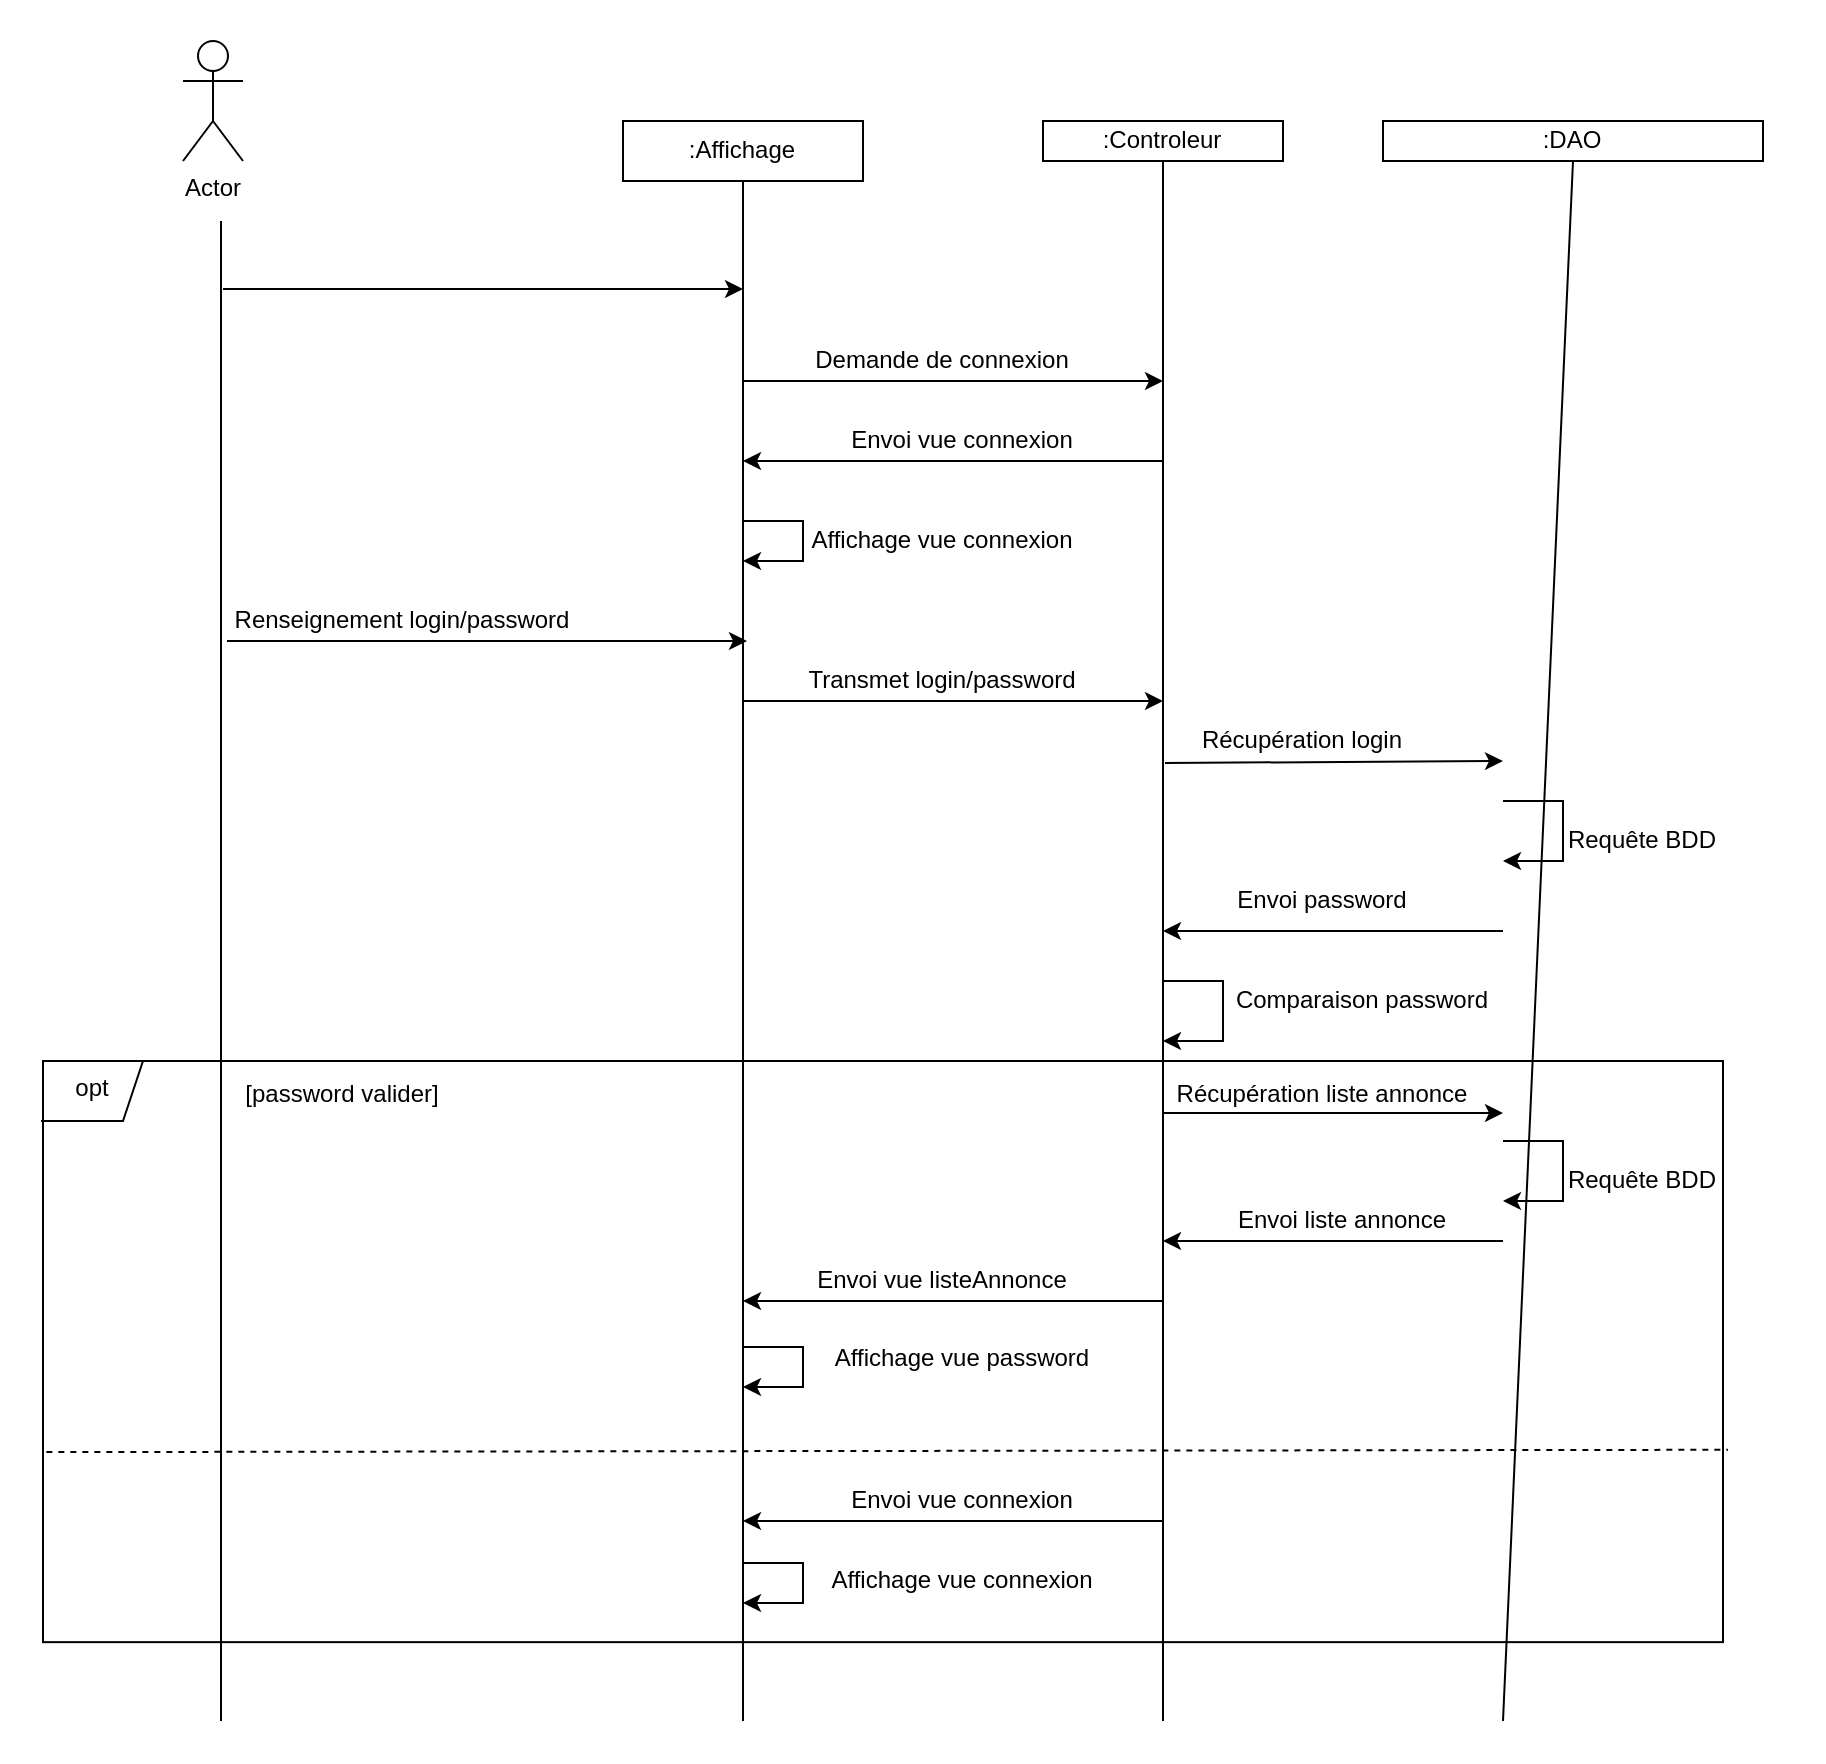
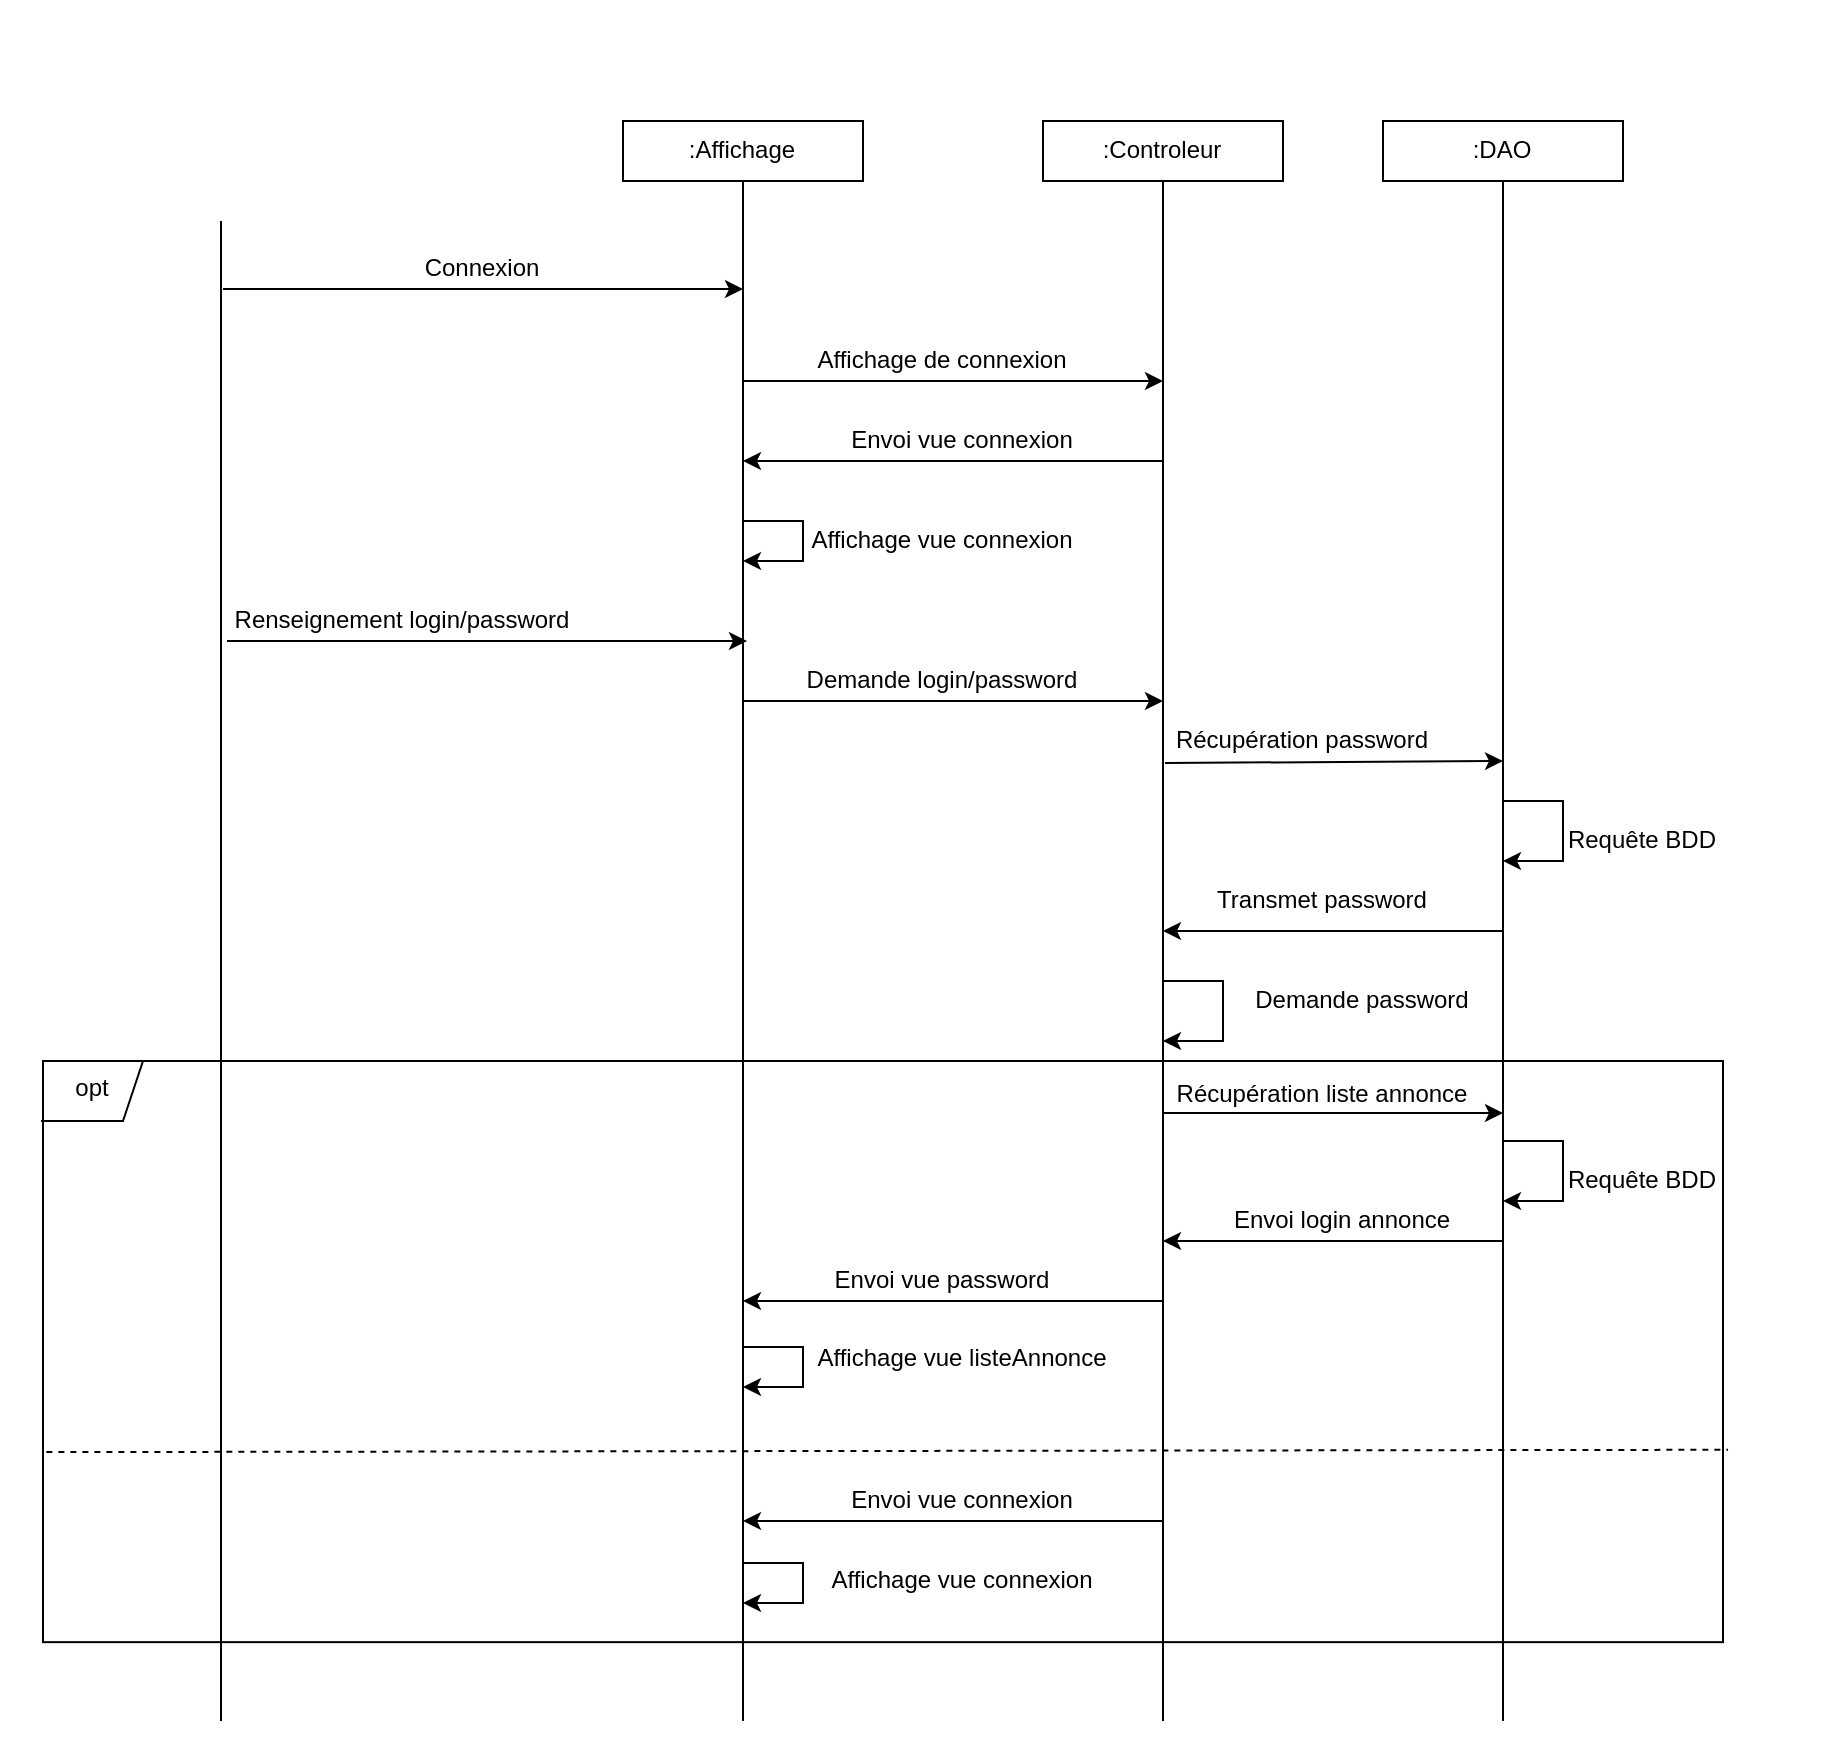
(213, 101) -> none
(1163, 141) -> (1163, 151)
(1573, 141) -> (1503, 151)
none -> (483, 269)
(943, 361) -> (943, 361)
(943, 681) -> (943, 681)
(1303, 741) -> (1303, 741)
(1323, 901) -> (1323, 901)
(1363, 1001) -> (1363, 1001)
(343, 1095) -> none
(1343, 1221) -> (1343, 1221)
(943, 1281) -> (943, 1281)
(963, 1359) -> (963, 1359)
